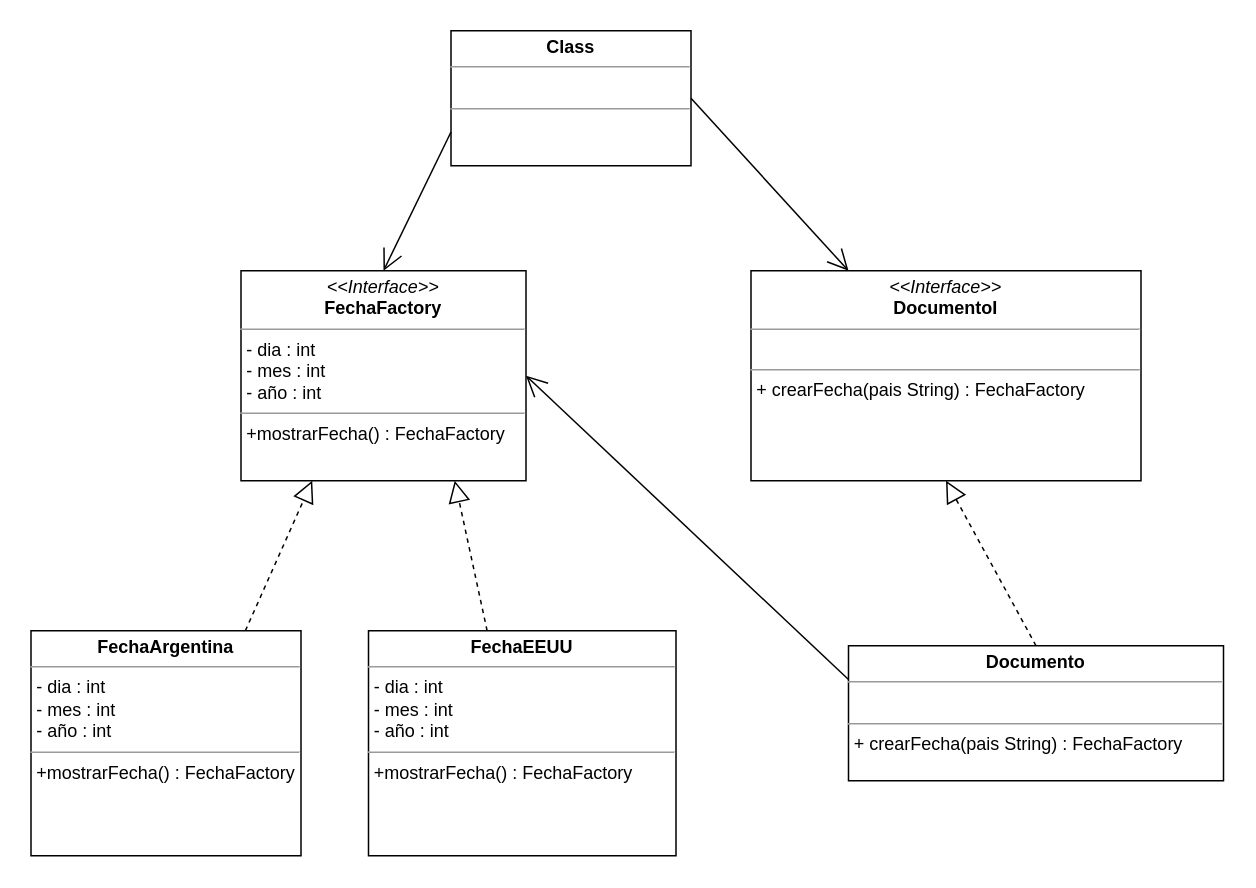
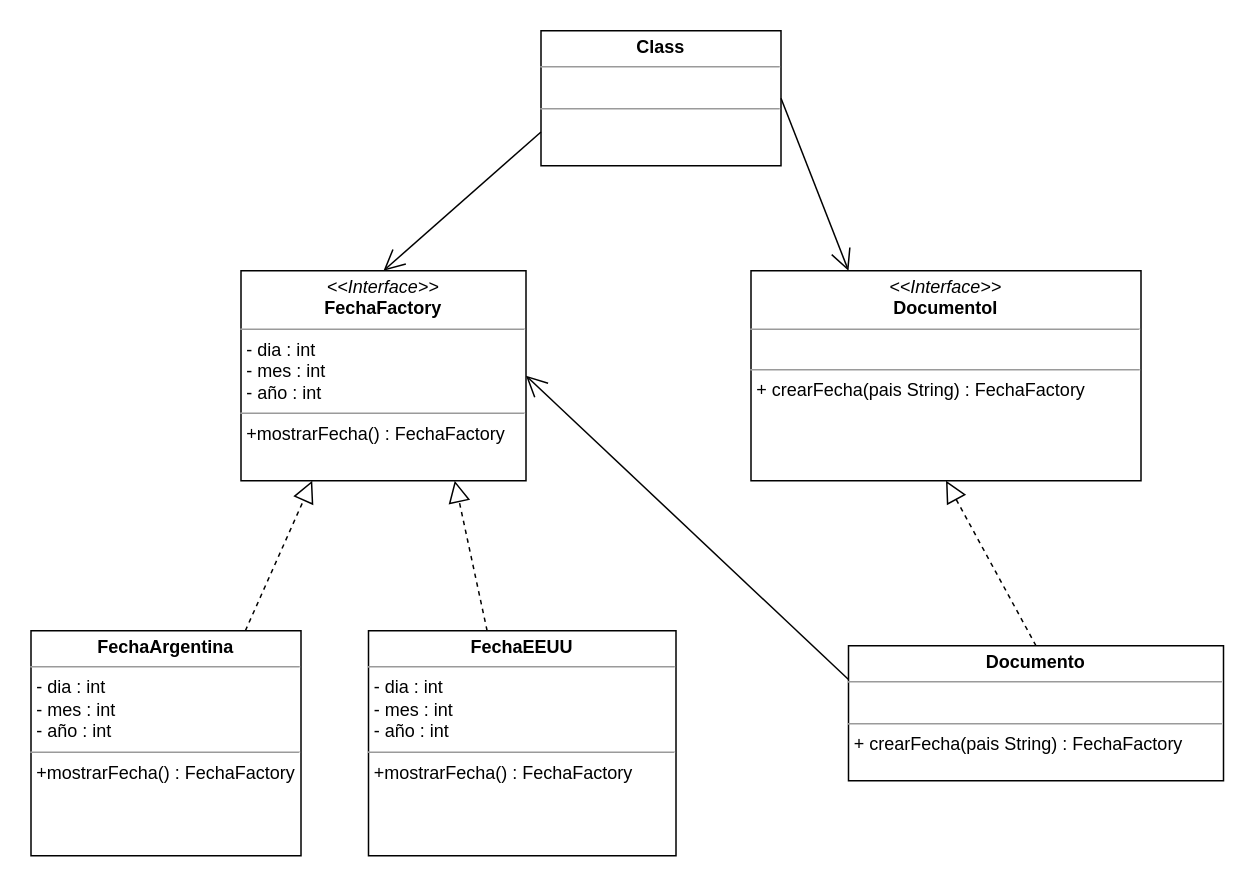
(571, 98) -> (661, 98)
